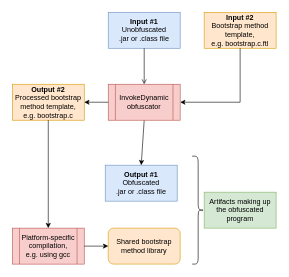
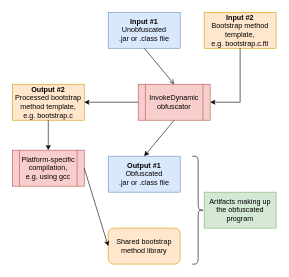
(144, 102) -> (174, 102)
(141, 183) -> (144, 174)
(48, 246) -> (48, 168)
